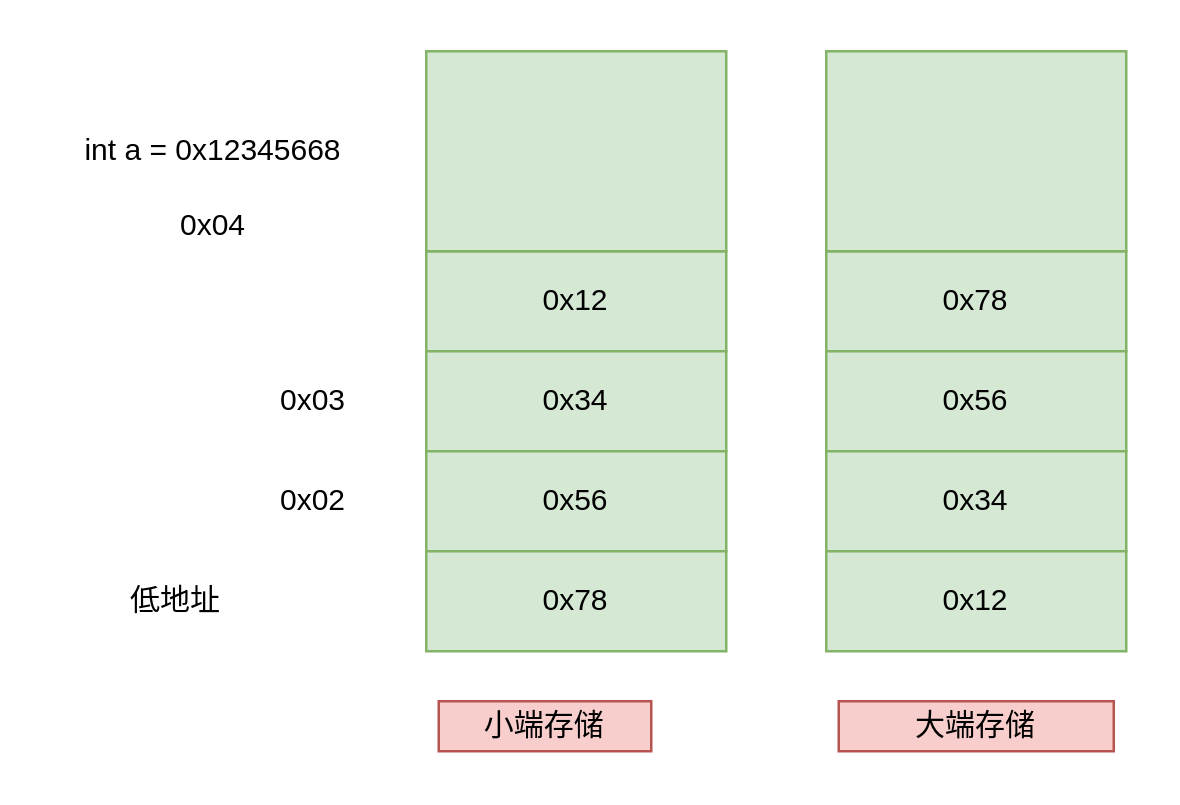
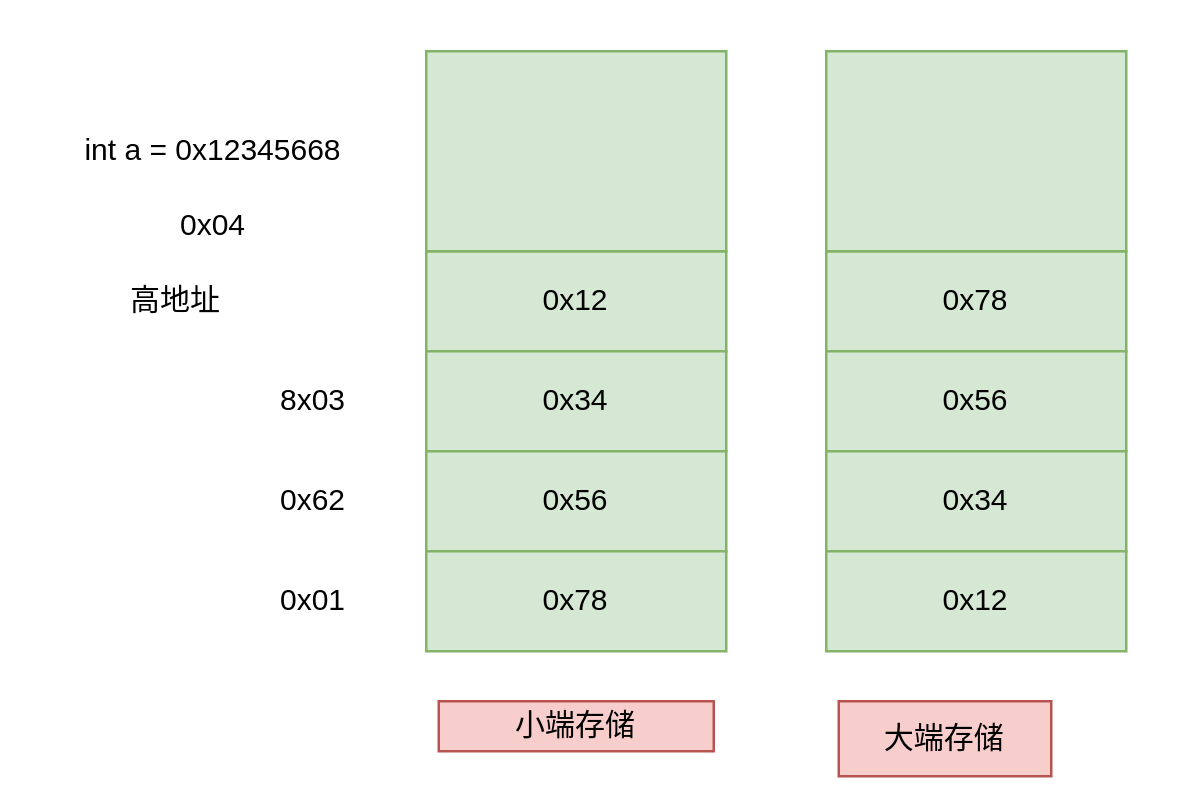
none -> (176, 301)
(314, 401) -> (314, 401)
(314, 501) -> (314, 501)
(176, 601) -> none
none -> (314, 601)
(545, 726) -> (576, 726)
(976, 726) -> (945, 739)
